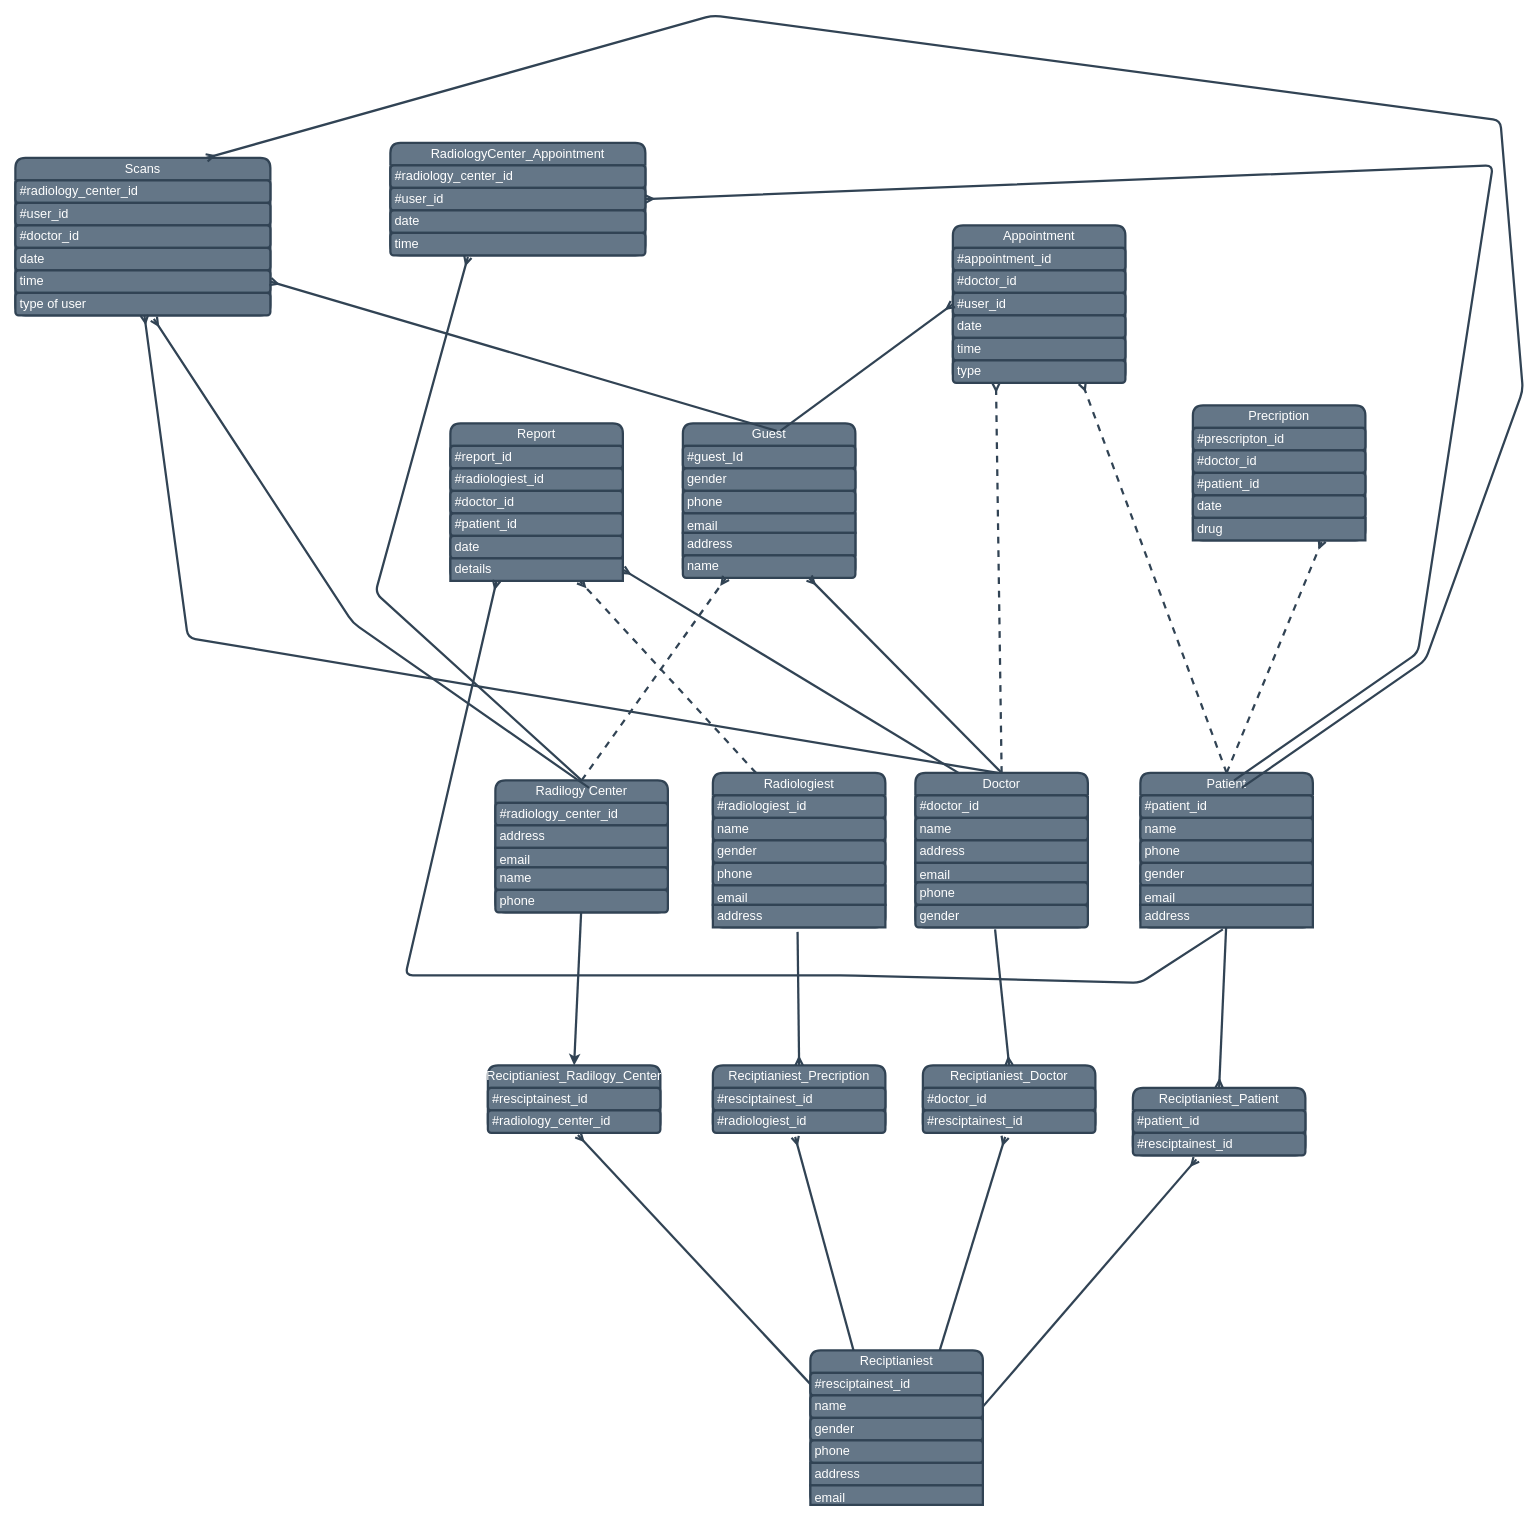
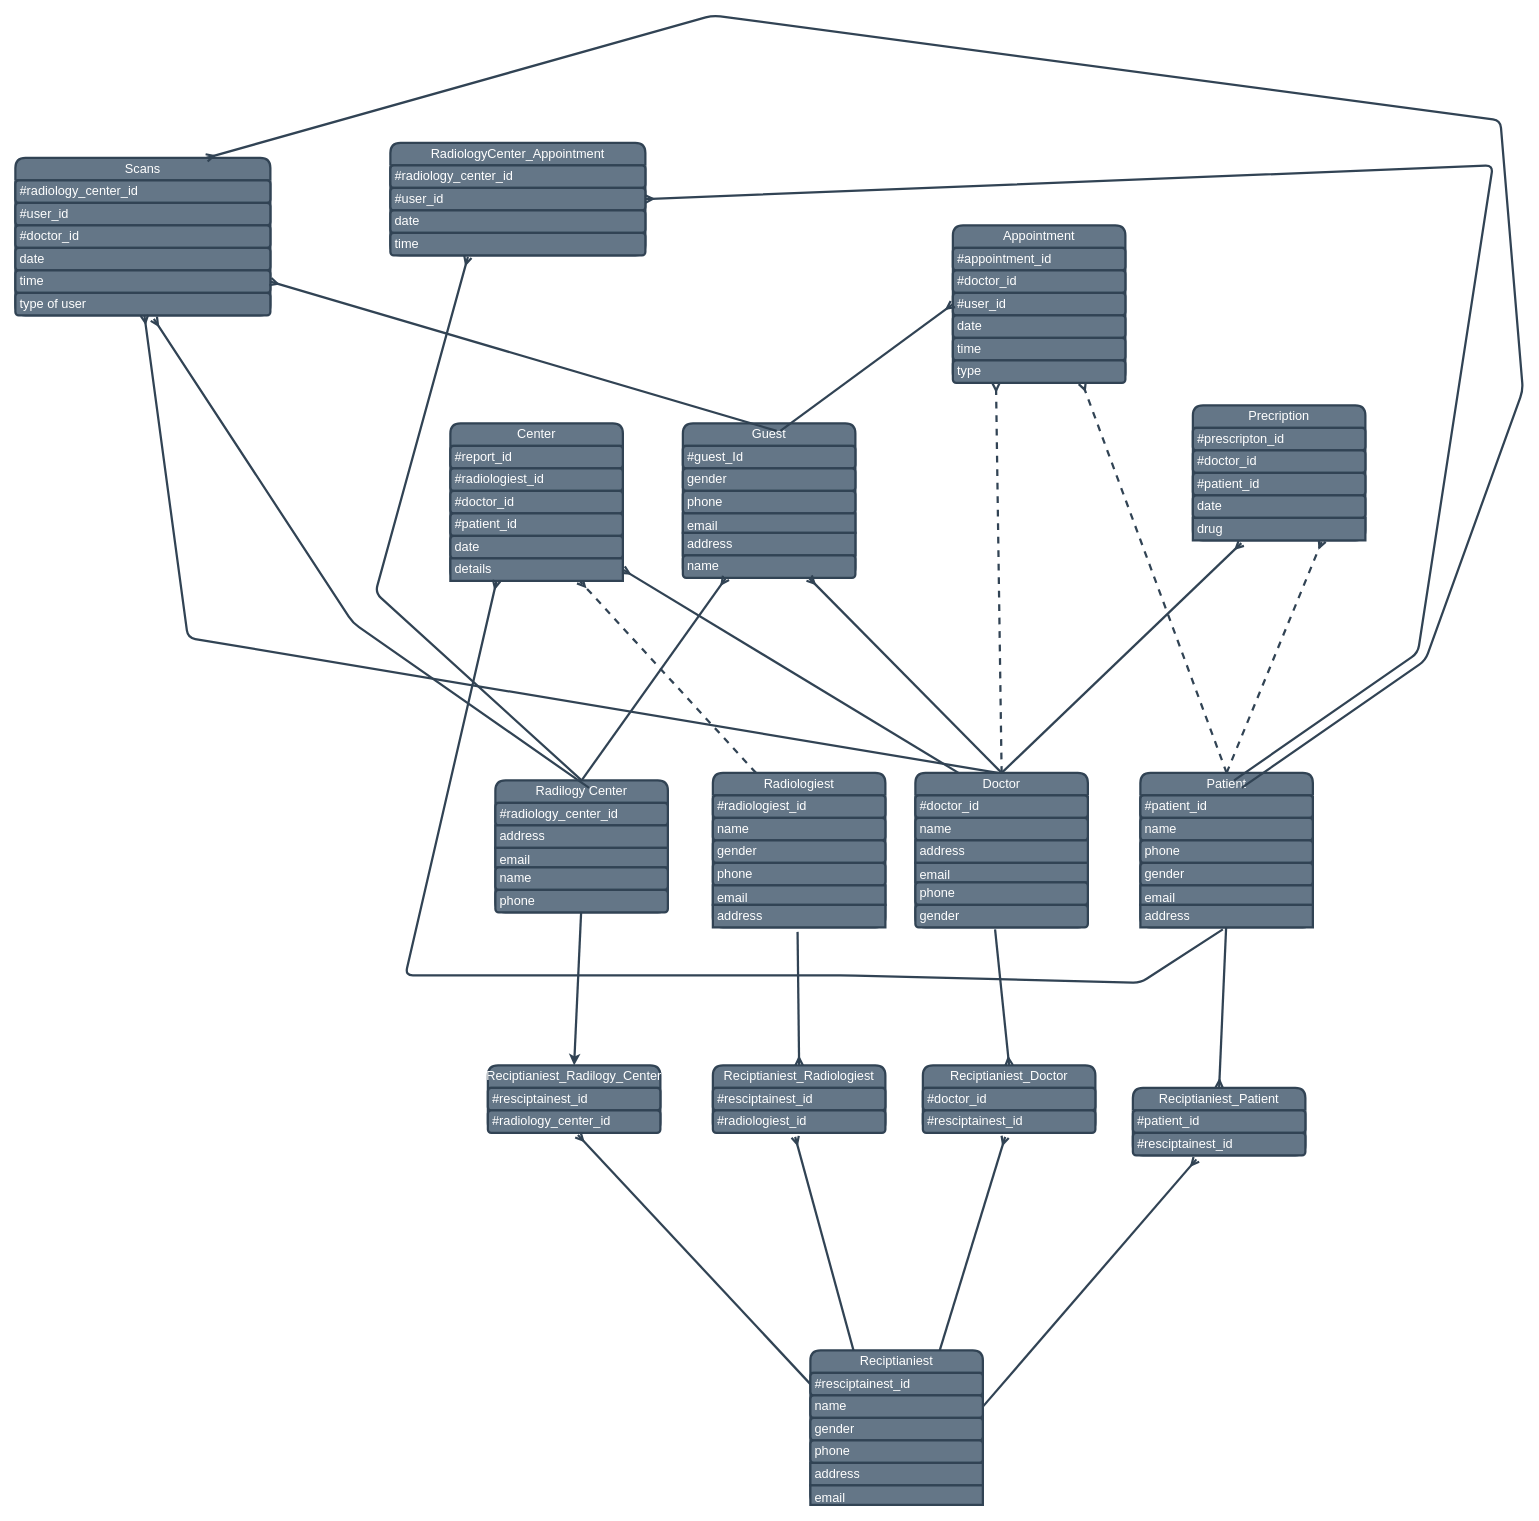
(537, 435) -> (537, 435)
none -> (1121, 658)
(653, 680) -> (653, 680)
(799, 1077) -> (799, 1077)
